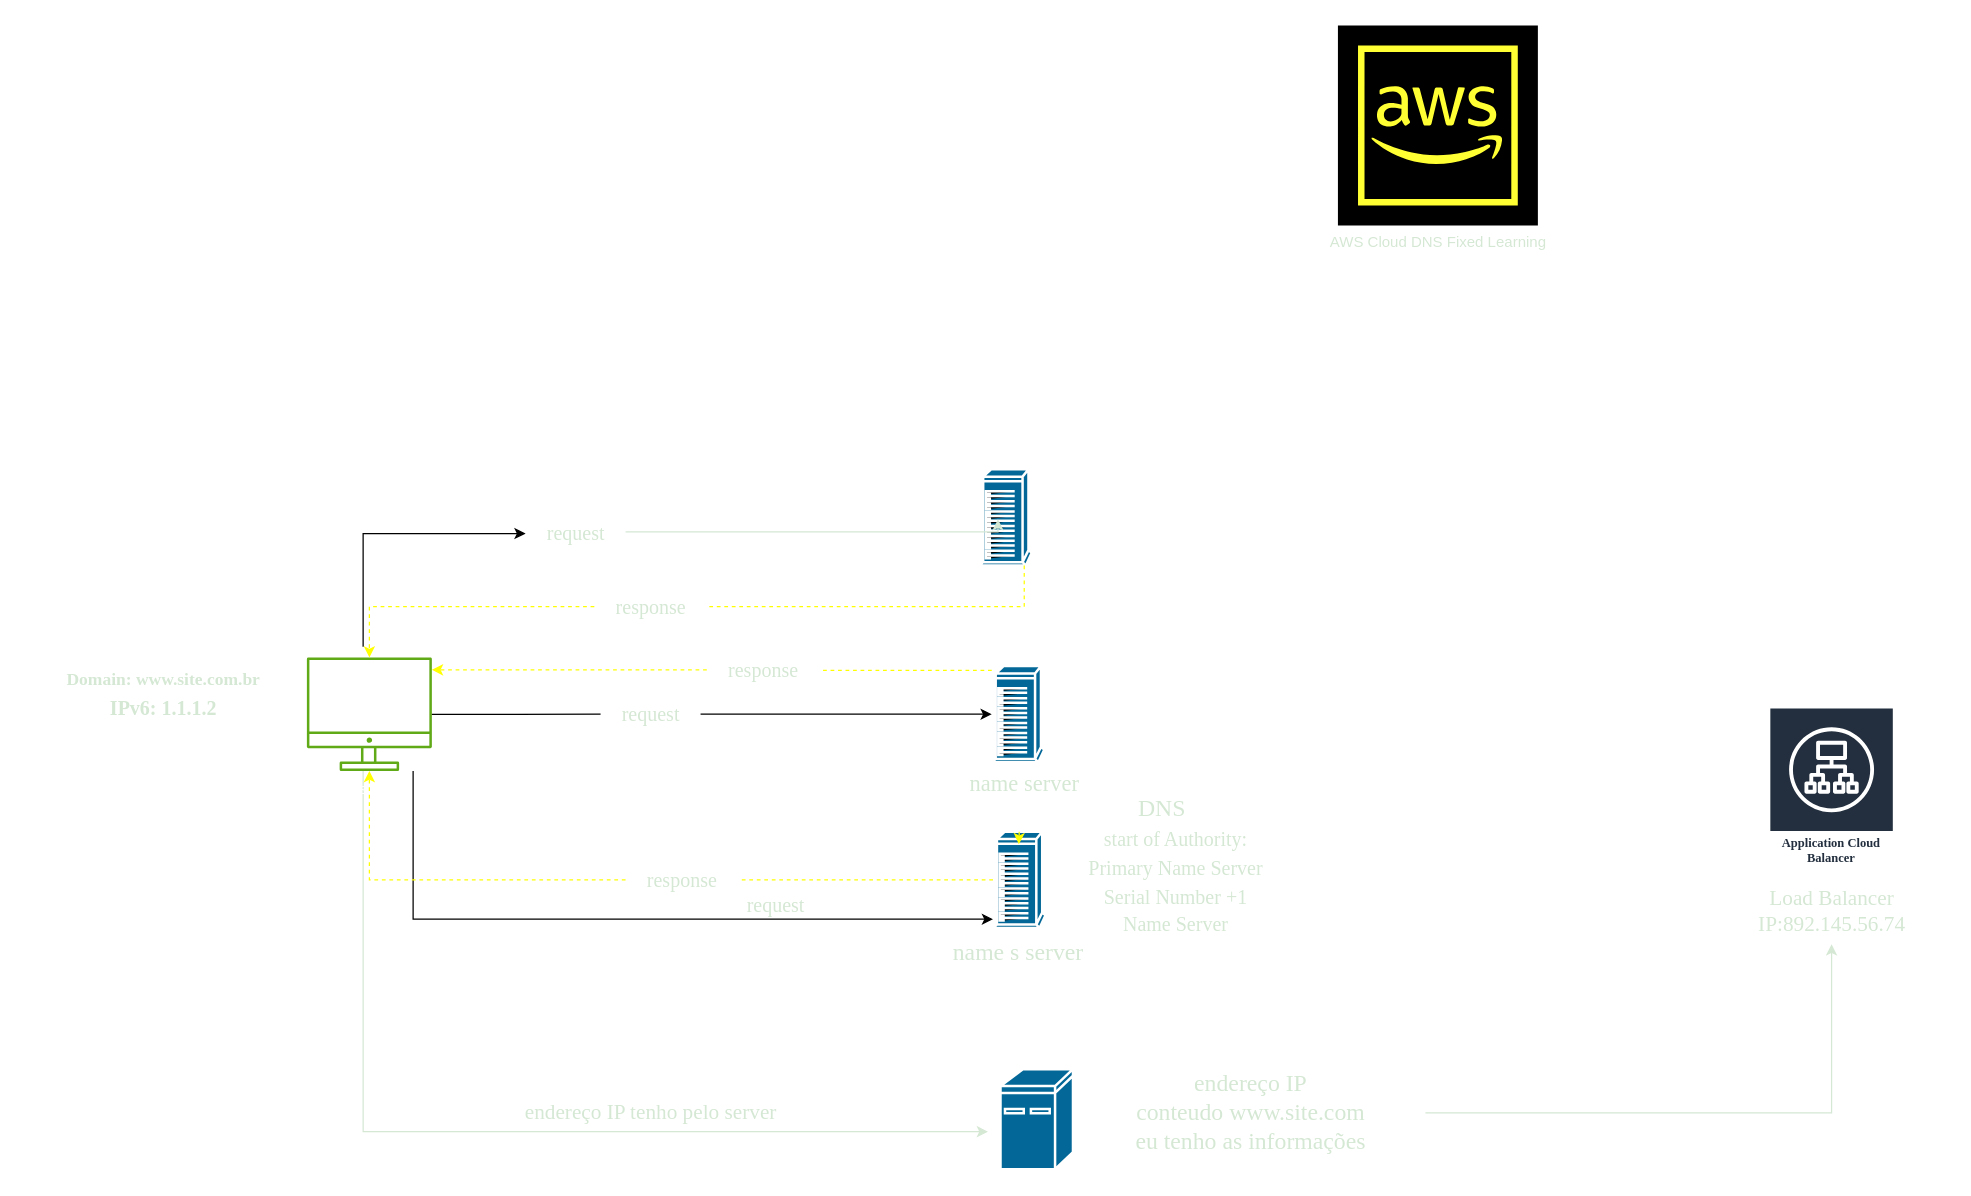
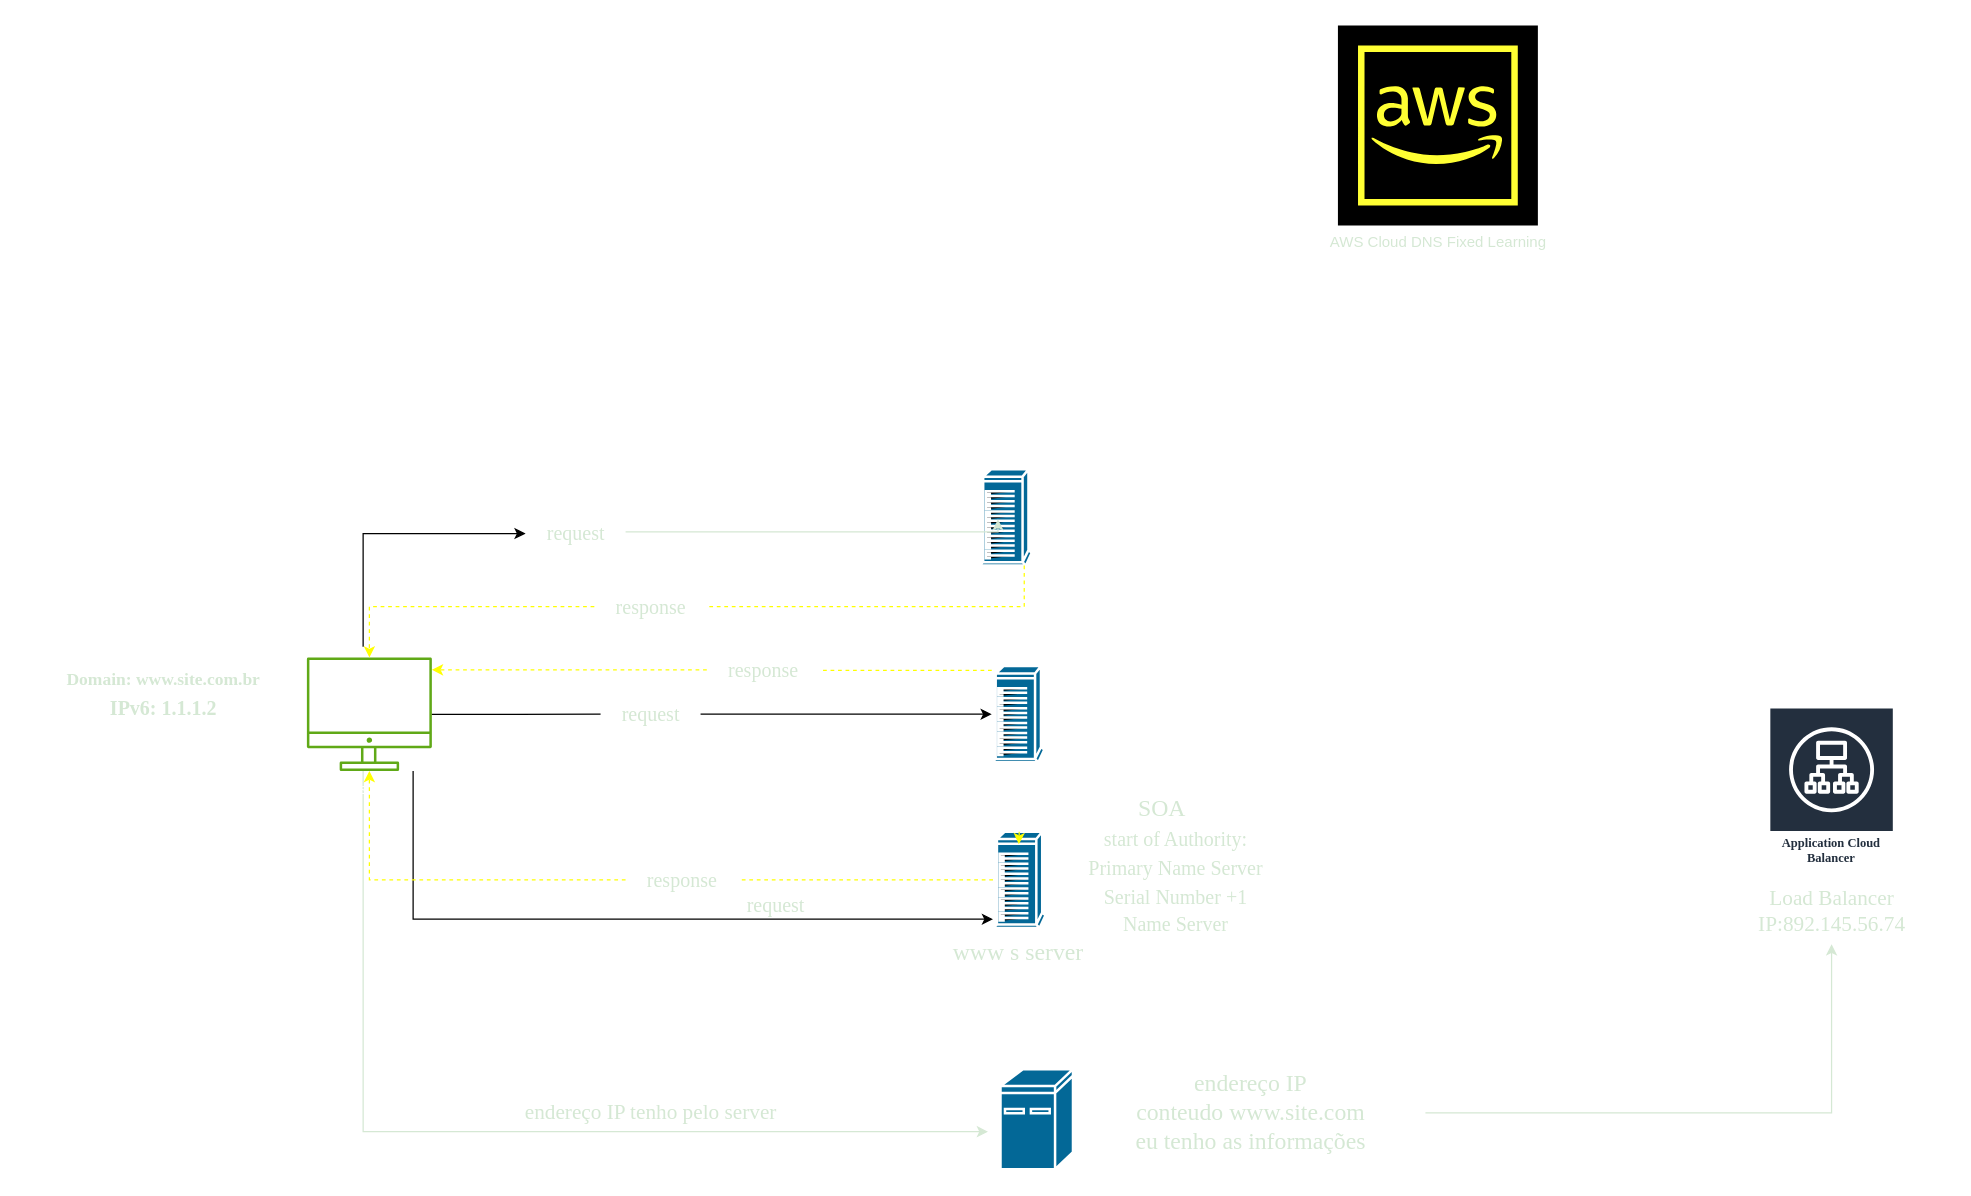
(1024, 784) -> none
(1163, 809) -> (1163, 809)
(1019, 953) -> (1019, 953)
